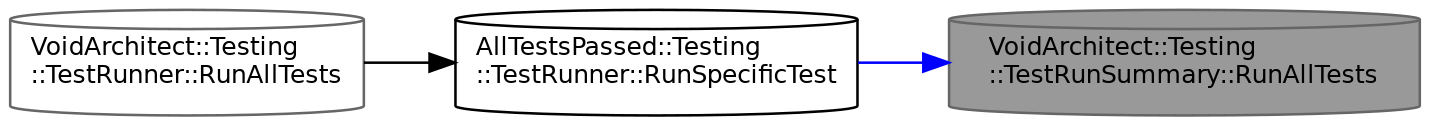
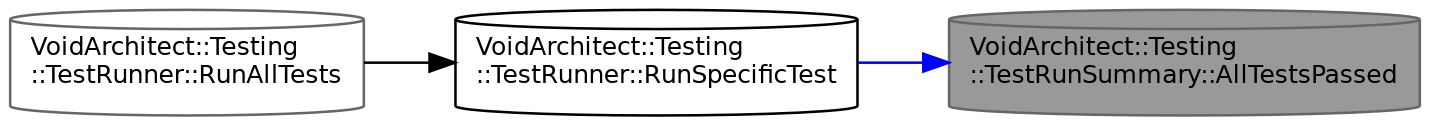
(656, 63) -> (656, 63)
(1184, 63) -> (1184, 63)
